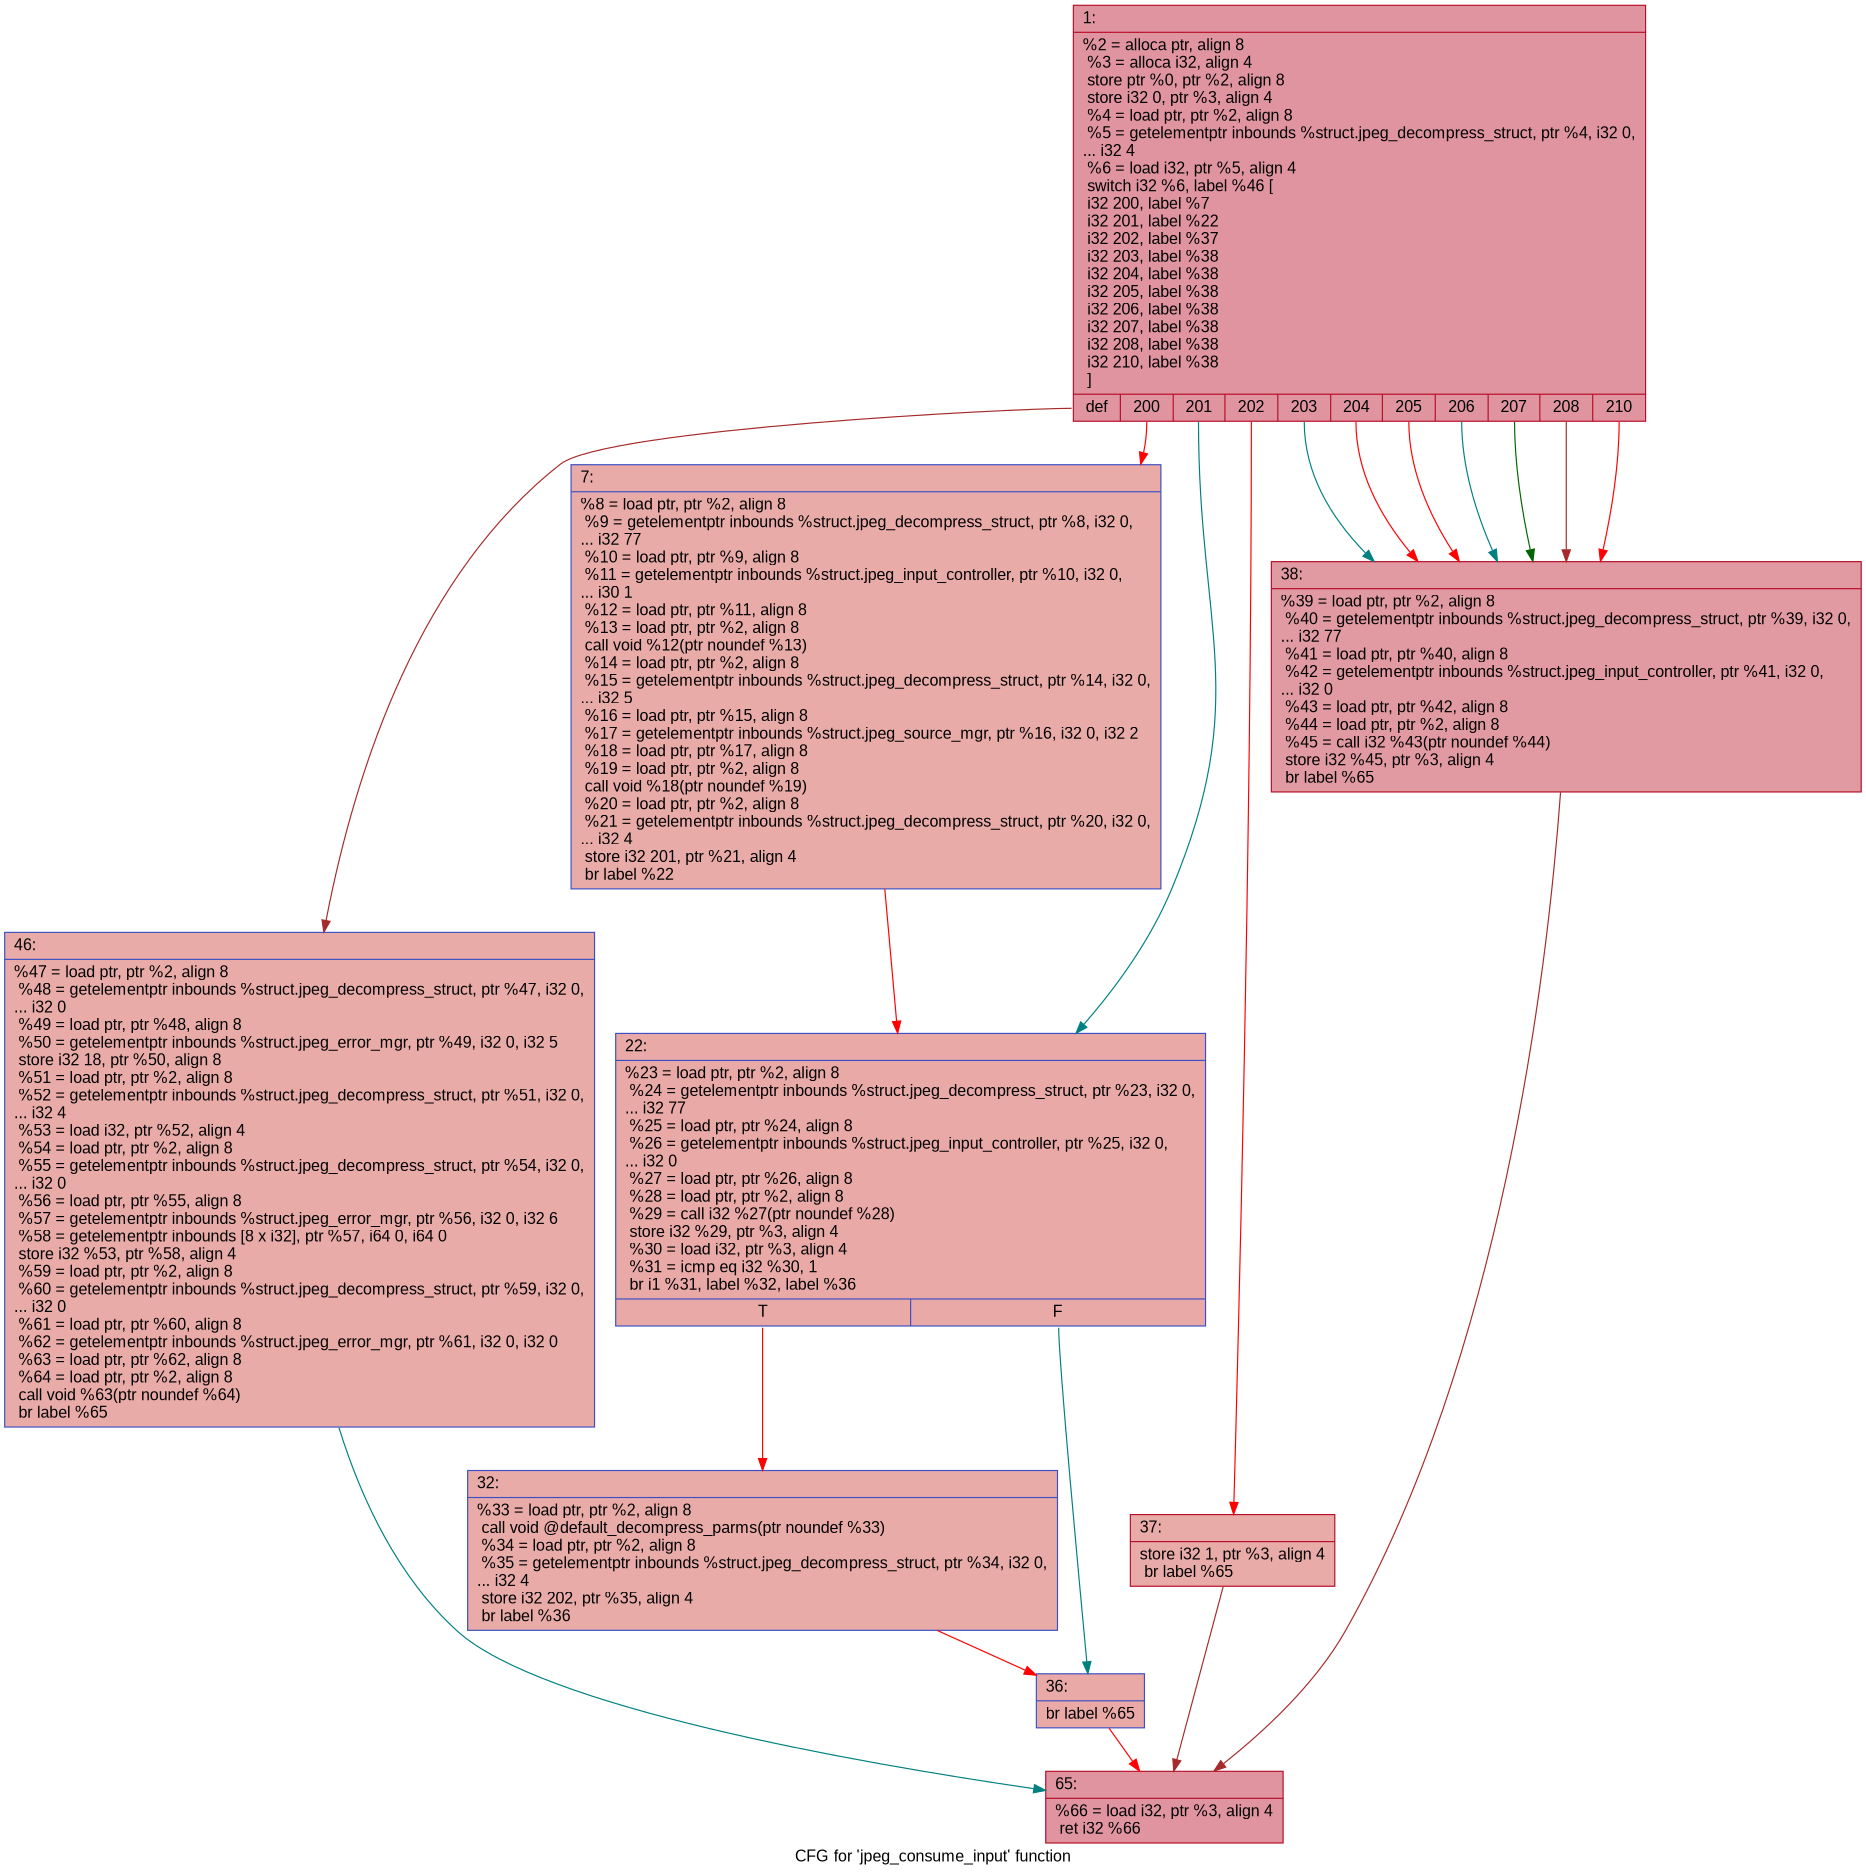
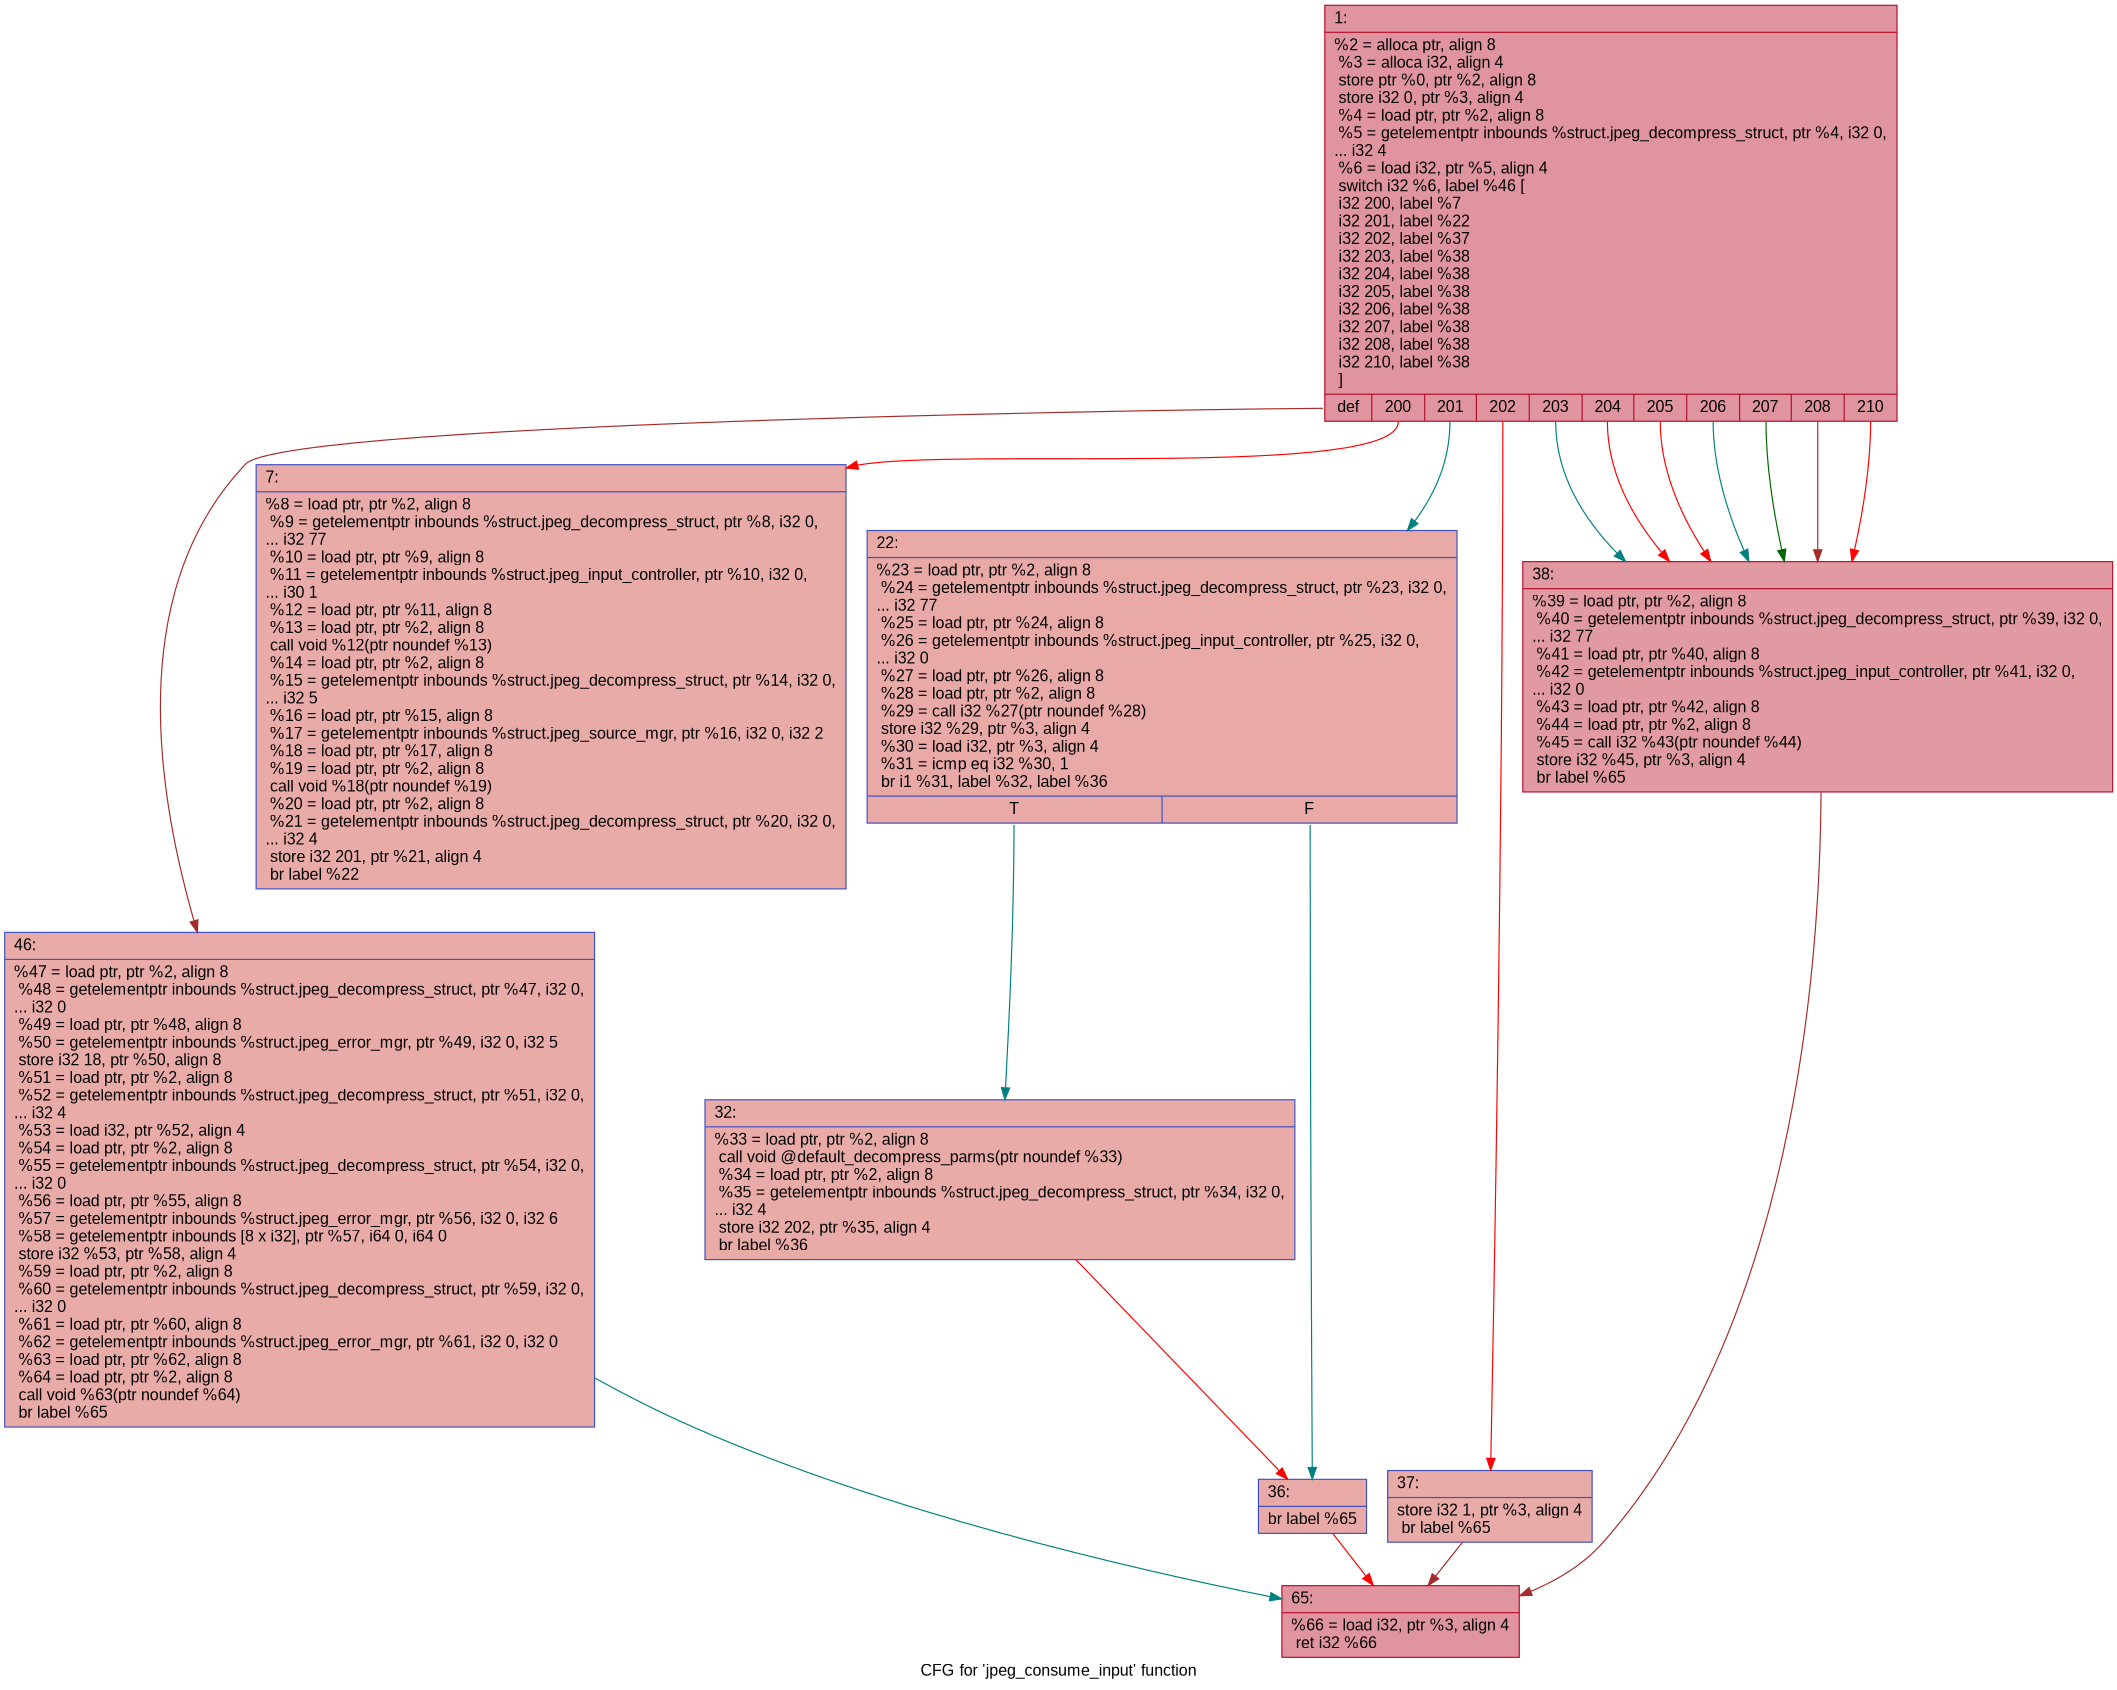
(891, 955) -> none
(763, 1393) -> (1011, 956)
(1233, 1550) -> (1490, 1506)
